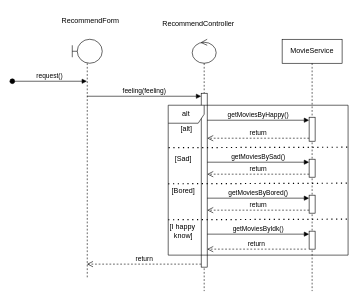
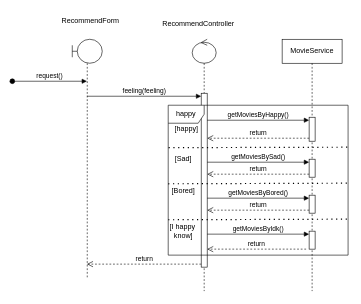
(186, 114) -> (186, 114)
(187, 129) -> (187, 129)
